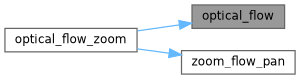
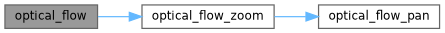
(158, 28) -> (114, 17)
(238, 62) -> (379, 17)
